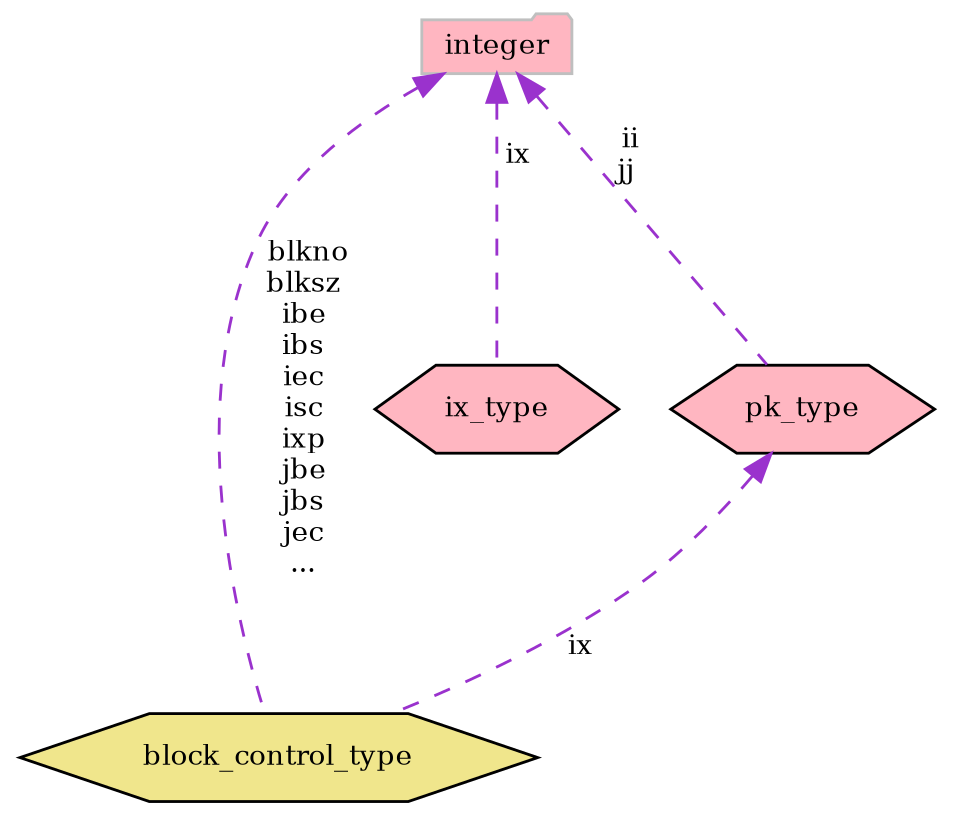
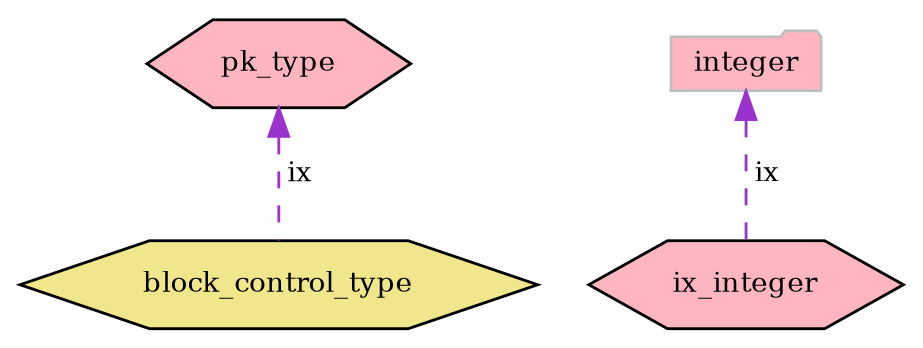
(652, 230) -> none
(224, 364) -> none
(497, 409) -> (746, 285)
